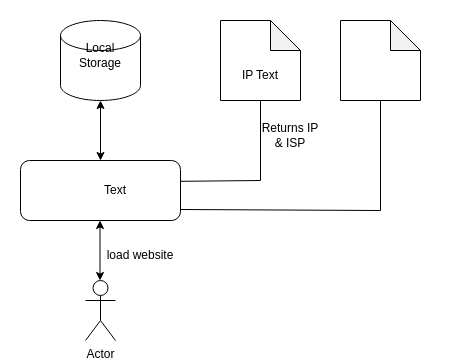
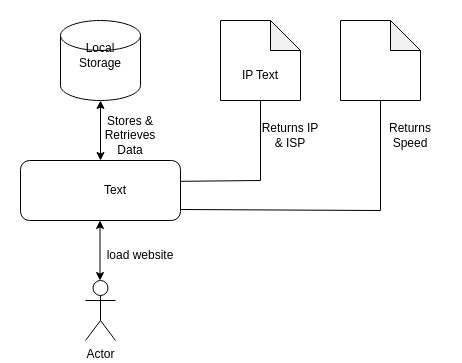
none -> (131, 136)
none -> (411, 136)
